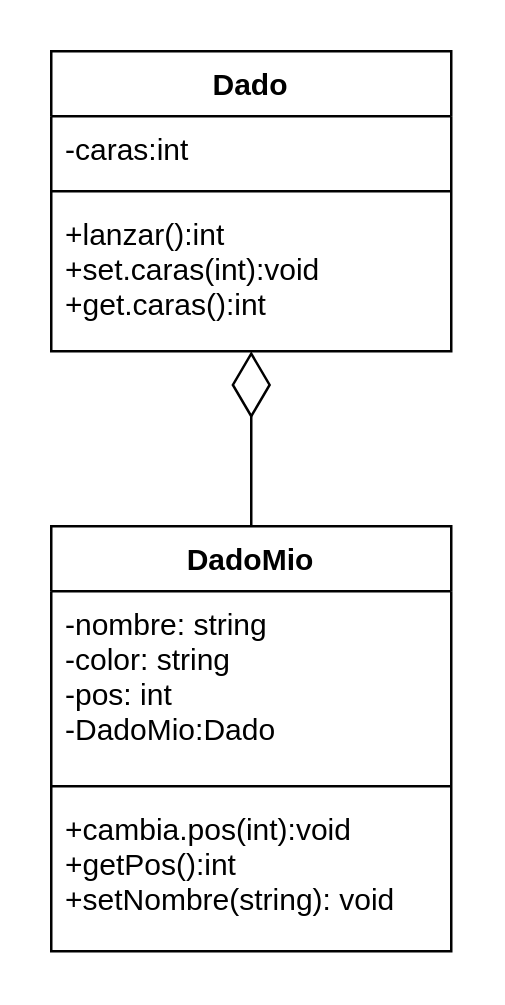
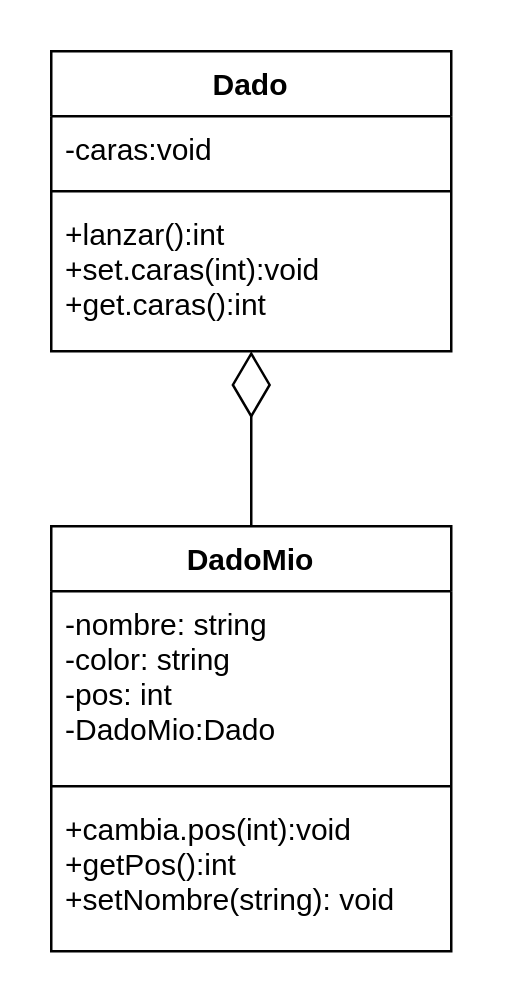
(141, 150) -> (150, 150)
